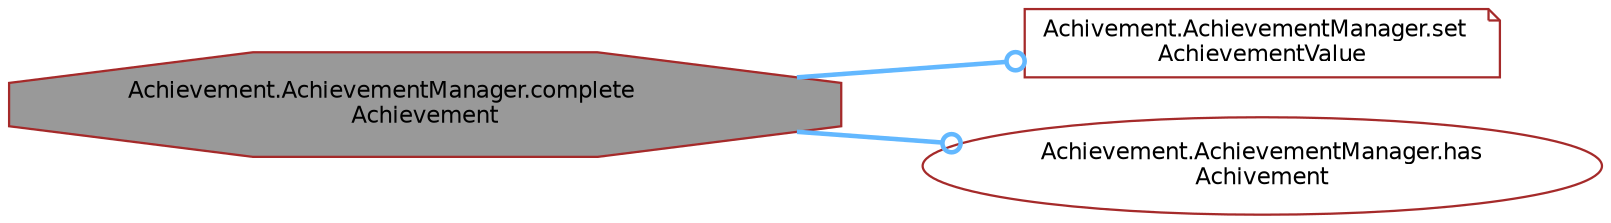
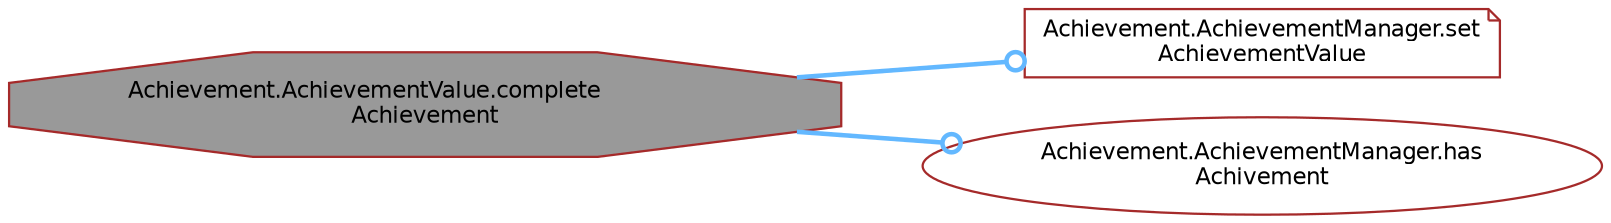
(1262, 43) -> (1262, 43)
(425, 105) -> (425, 105)
